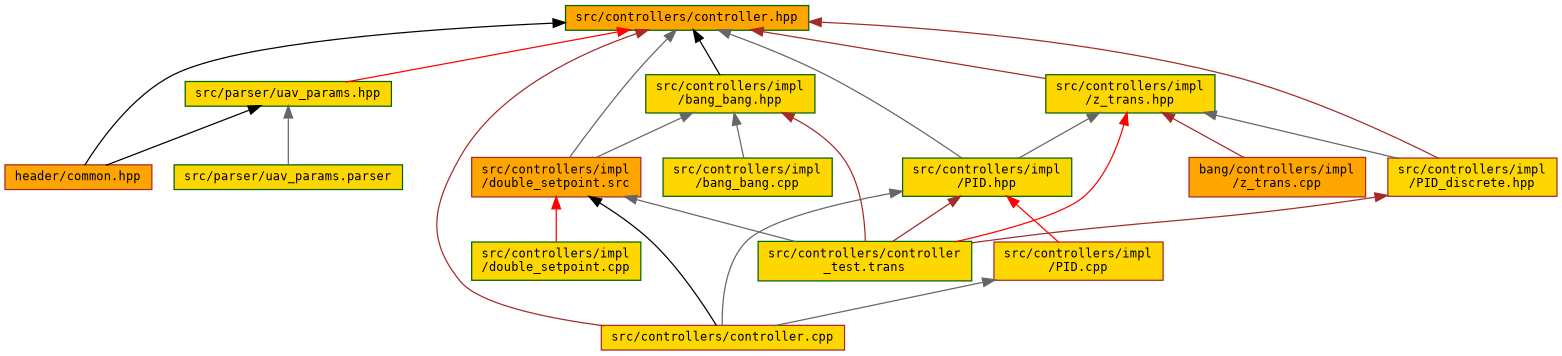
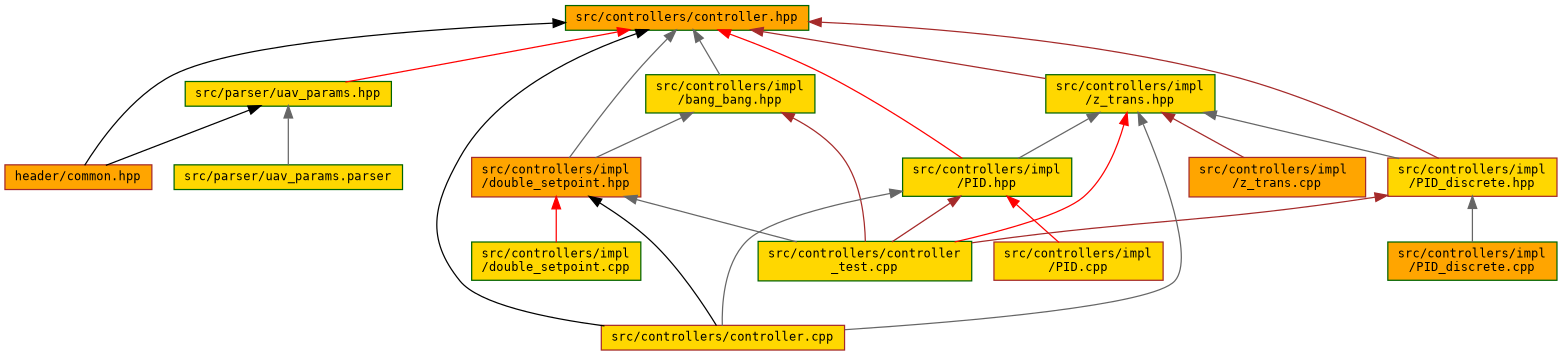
(710, 58) -> (710, 58)
(850, 88) -> (850, 88)
(556, 177) -> (556, 177)
(748, 177) -> none
(1277, 177) -> (1277, 177)
(445, 188) -> (445, 188)
(865, 261) -> (865, 261)
none -> (1472, 261)
(878, 304) -> (1093, 305)
